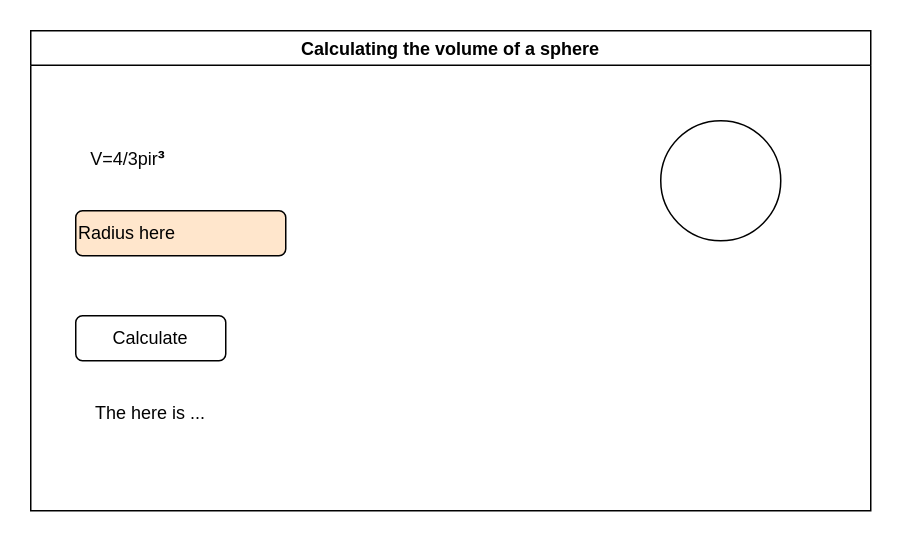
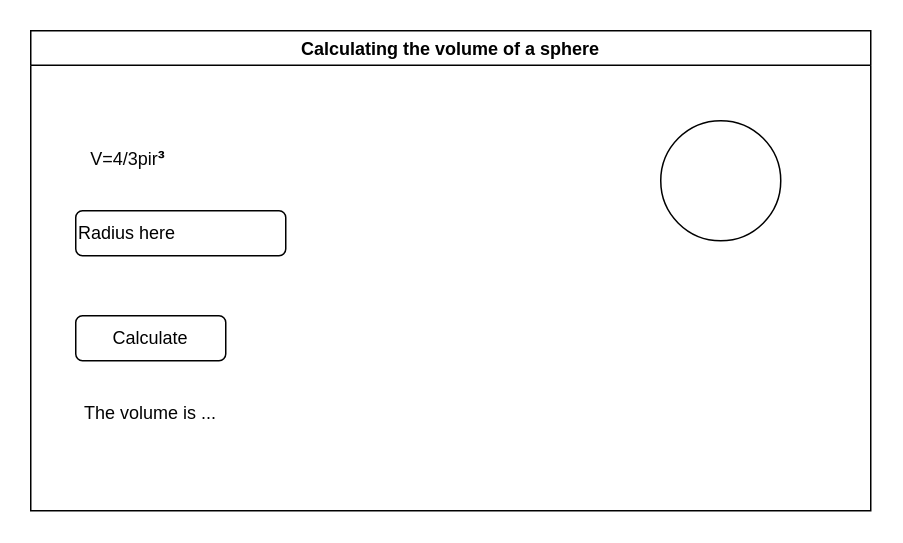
(181, 233) -> (181, 233)
(151, 413) -> (151, 413)
